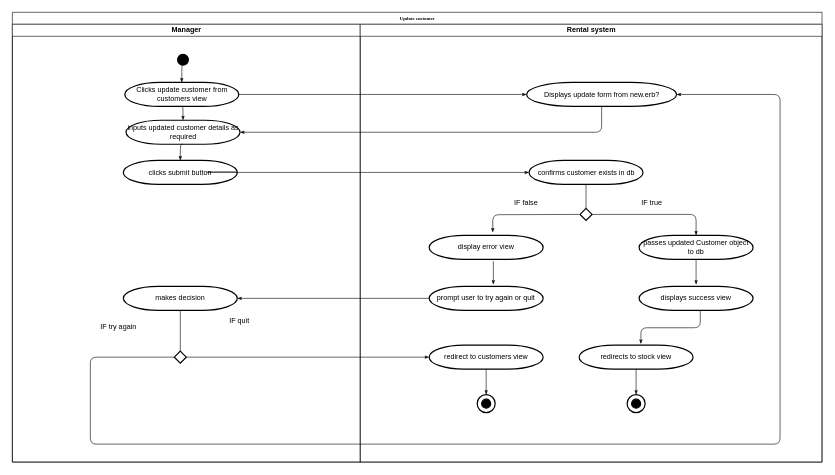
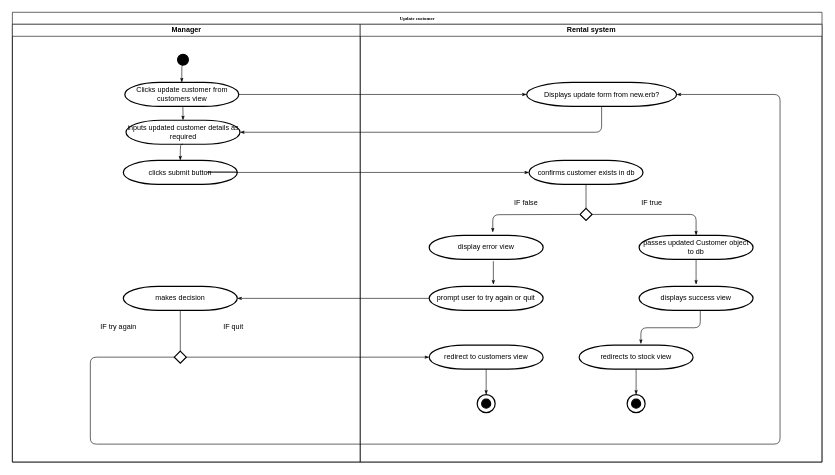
(243, 321) -> (237, 327)
